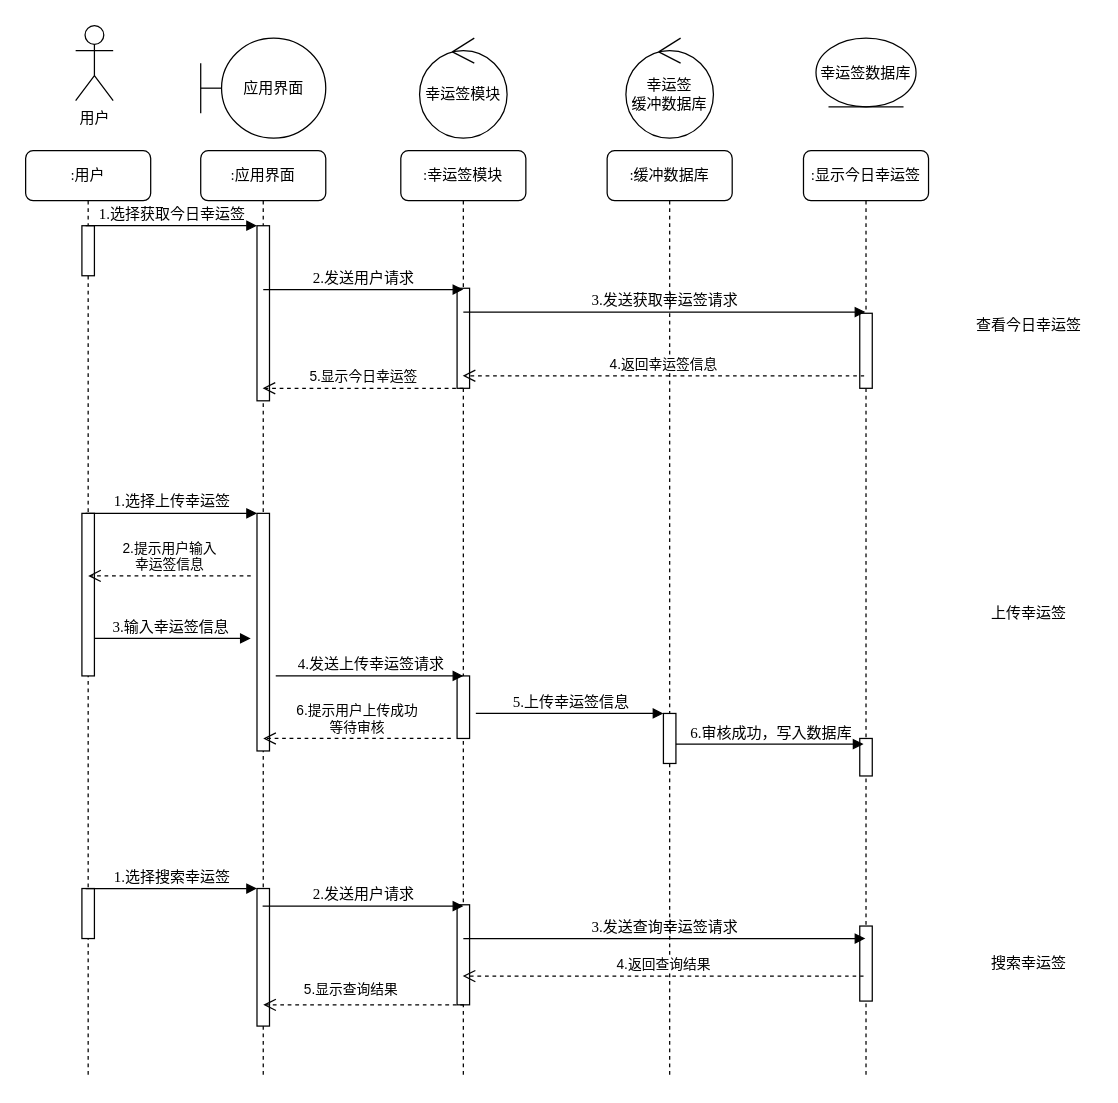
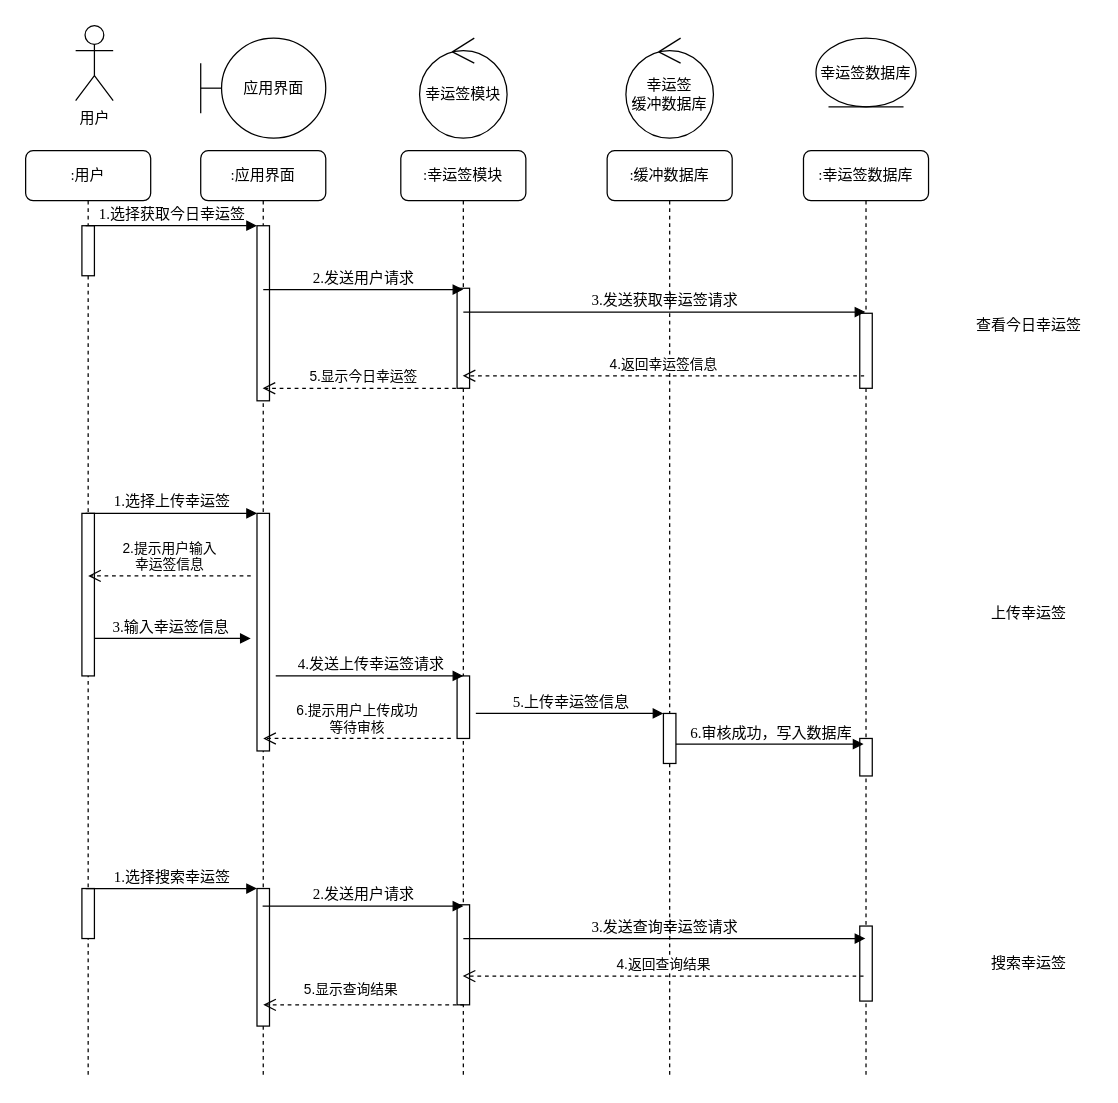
(866, 176) -> (866, 176)
